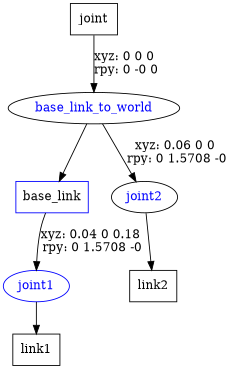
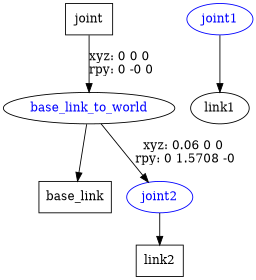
(52, 197) -> (75, 197)
(145, 197) -> (160, 197)
(39, 237) -> none
(36, 350) -> (220, 108)
